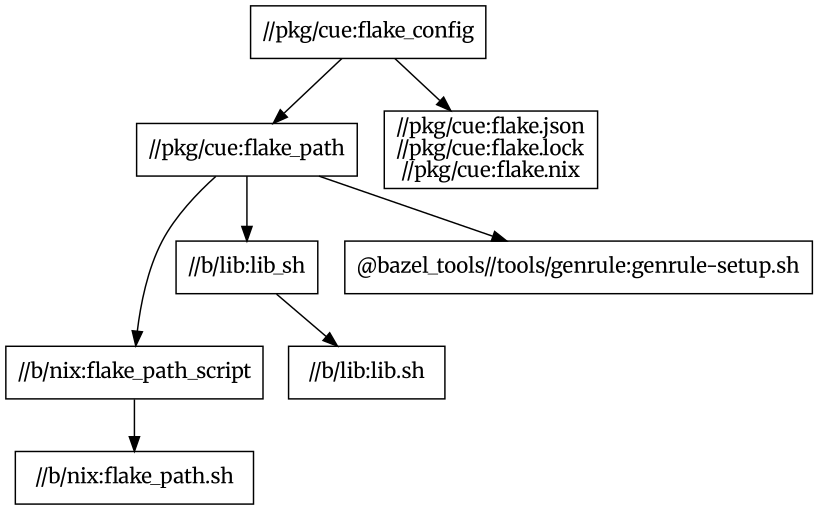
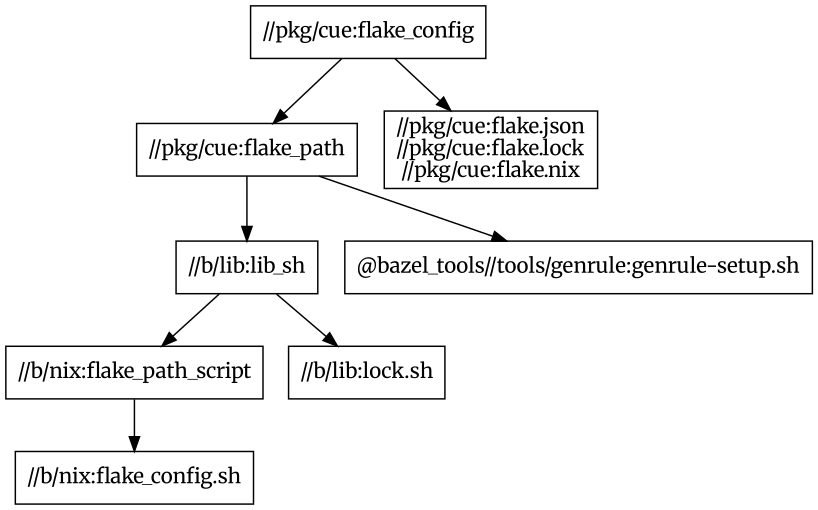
(160, 245) -> (196, 315)
(367, 373) -> (367, 373)
(134, 478) -> (134, 478)
